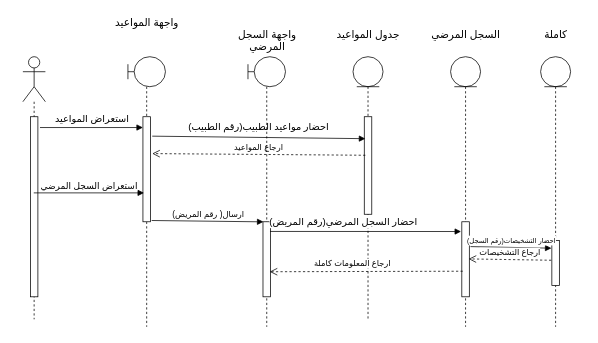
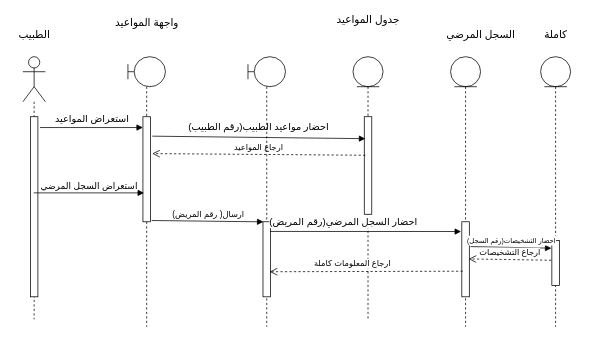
none -> (34, 34)
(267, 34) -> none
(368, 34) -> (368, 19)
(465, 34) -> (480, 34)
